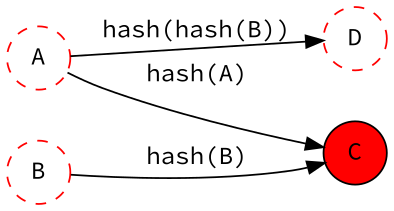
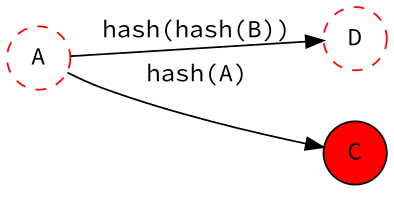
(39, 172) -> none
